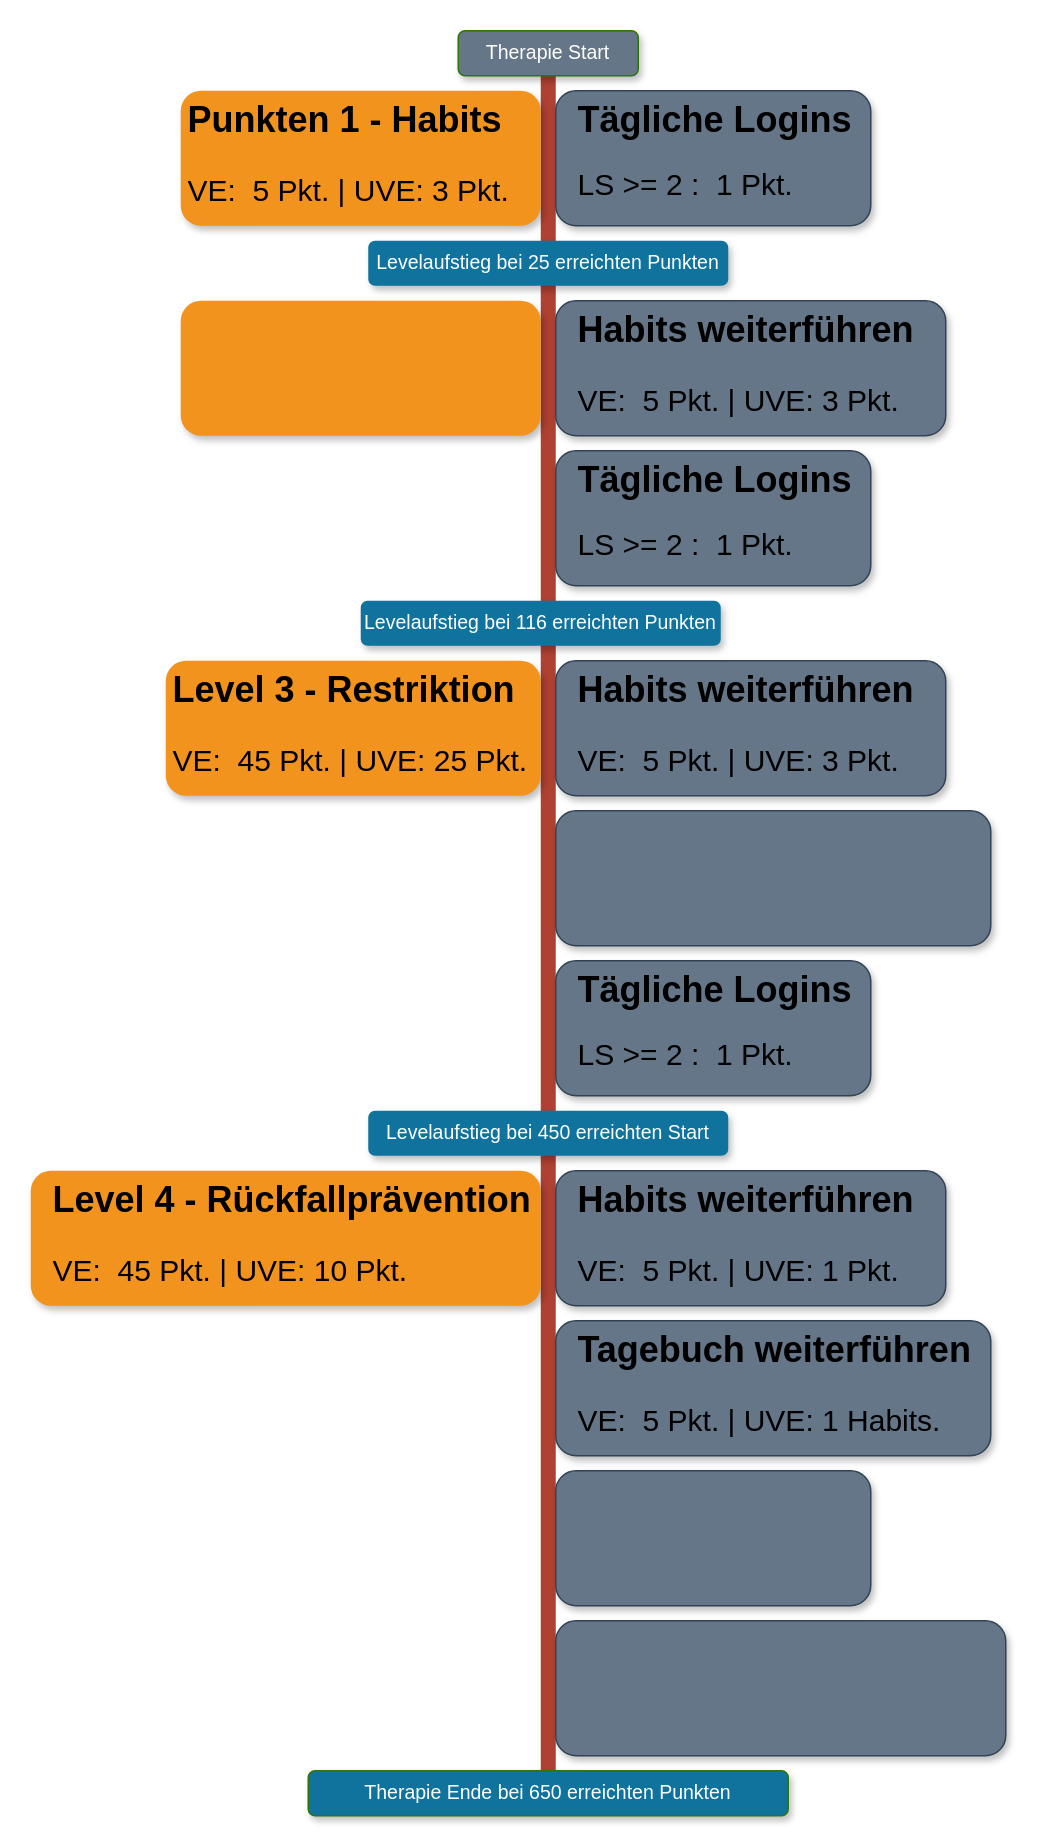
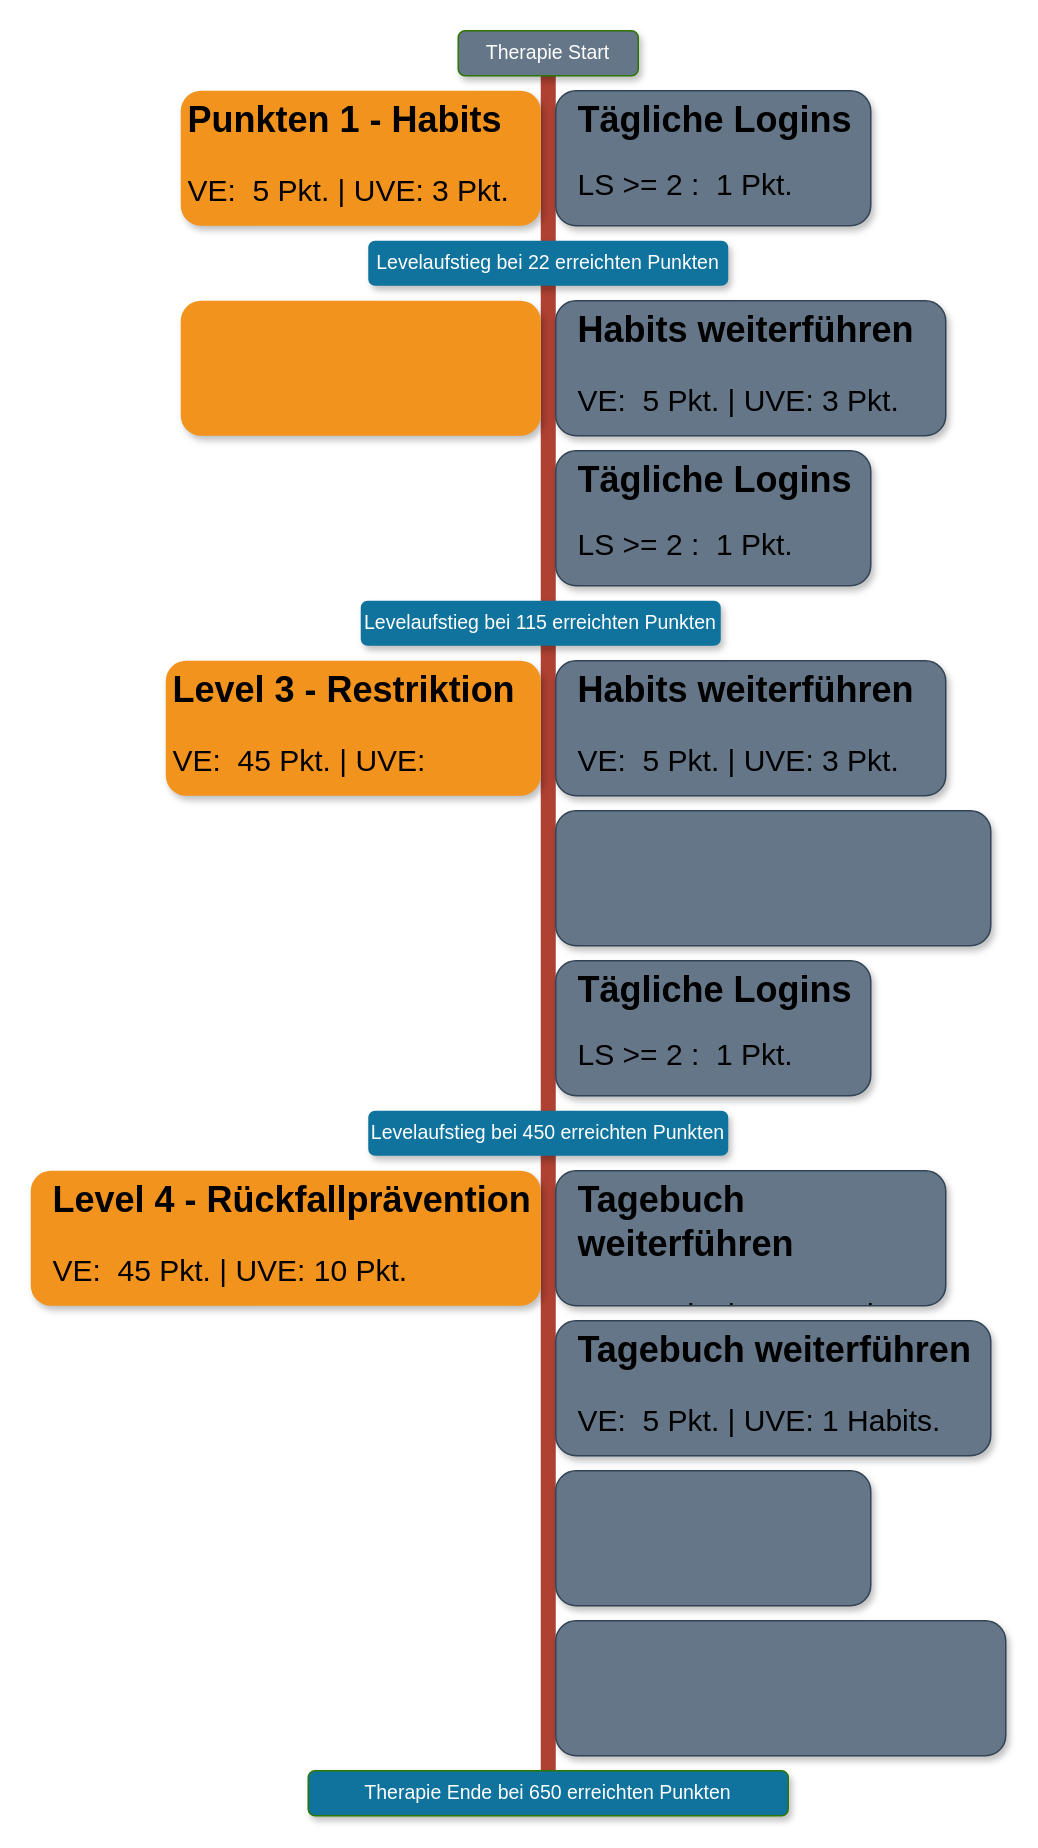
(548, 275) -> (548, 275)
(541, 635) -> (541, 635)
(288, 667) -> (298, 667)
(548, 1145) -> (548, 1145)
(686, 1177) -> (686, 1177)
